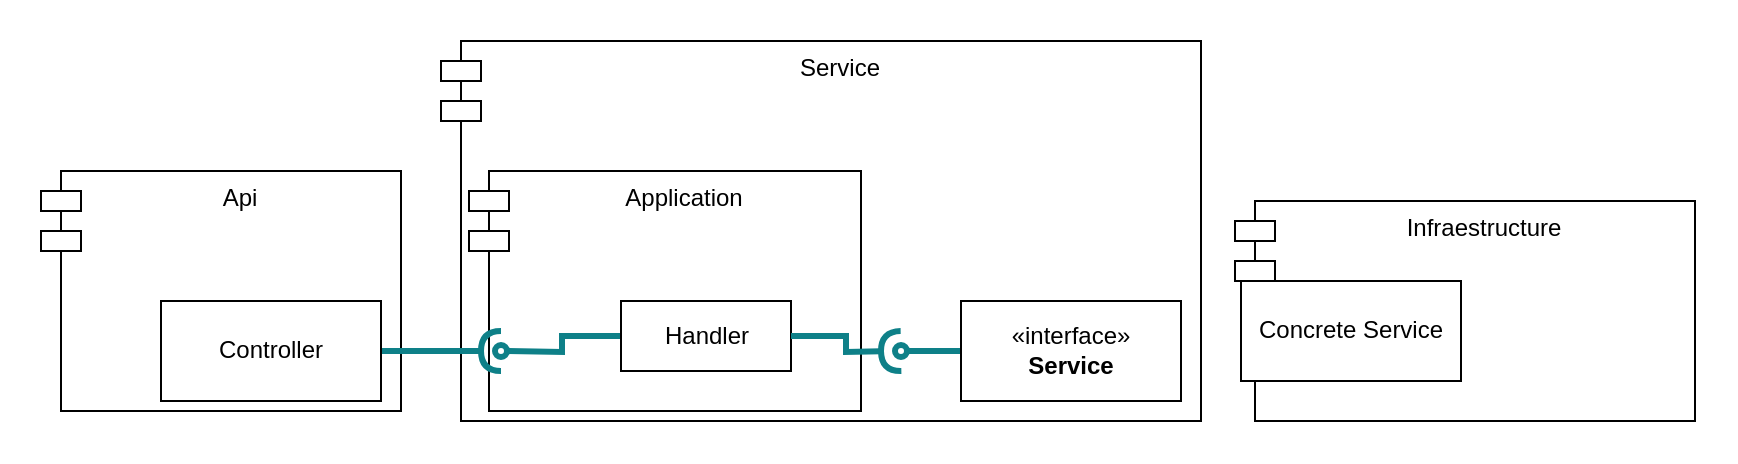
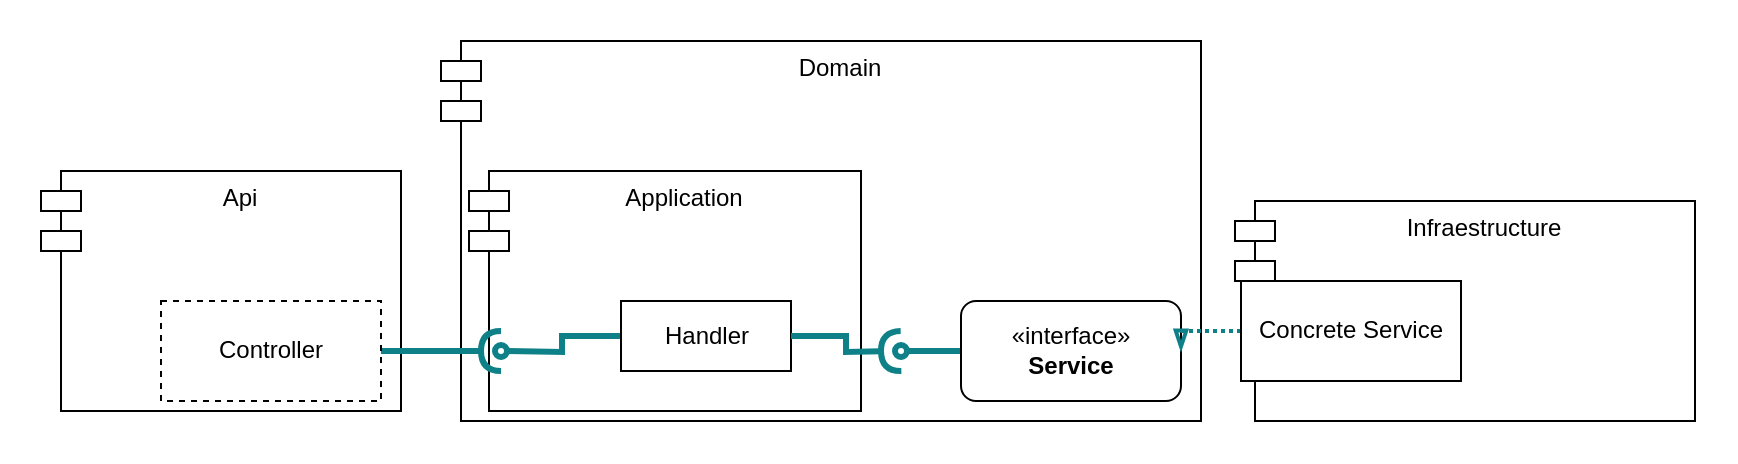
(840, 68) -> (840, 68)
none -> (1211, 331)
(271, 351) -> (271, 351)
(1071, 351) -> (1071, 351)
